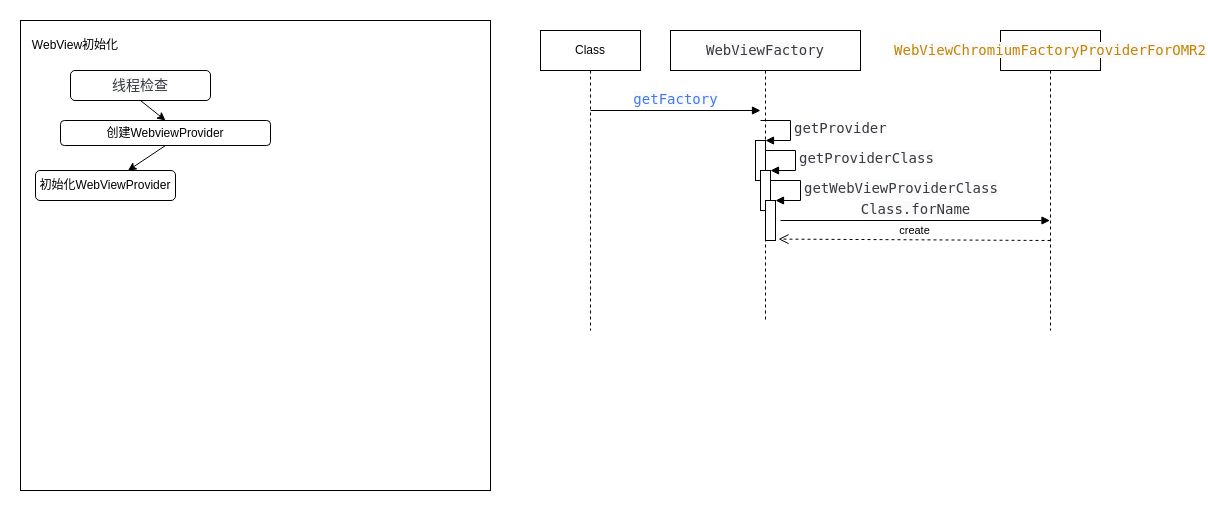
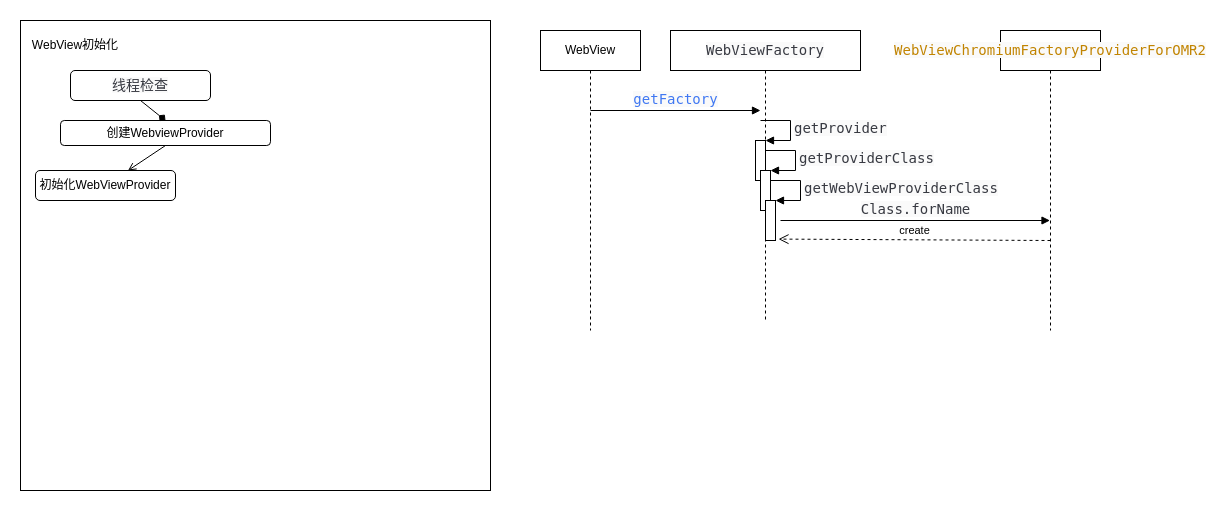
(591, 51) -> (591, 51)
(159, 115) -> (159, 115)
(135, 166) -> (133, 167)
